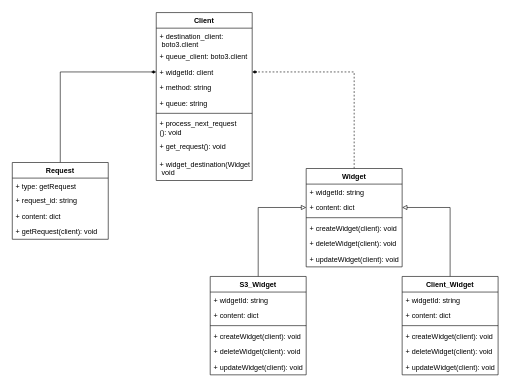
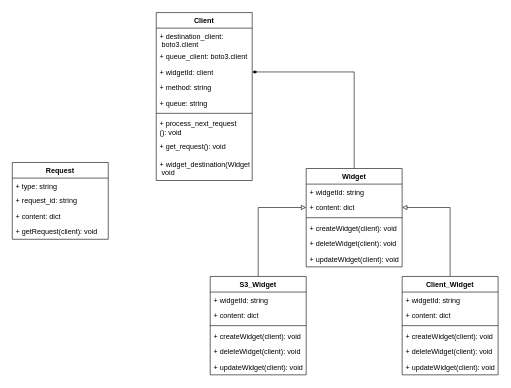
(60, 72) -> none
(354, 72) -> (354, 72)
(49, 186) -> (40, 186)
